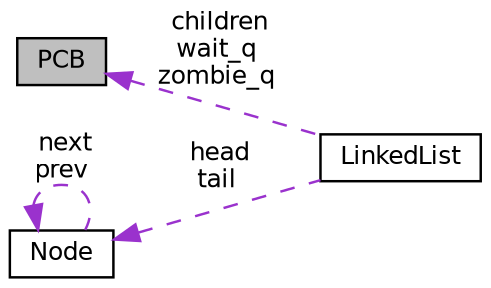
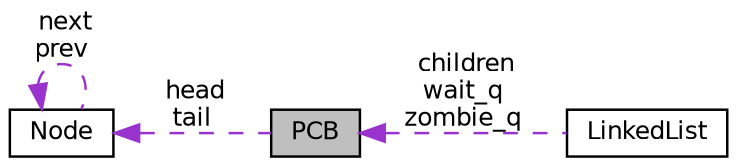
(229, 206) -> (205, 133)
